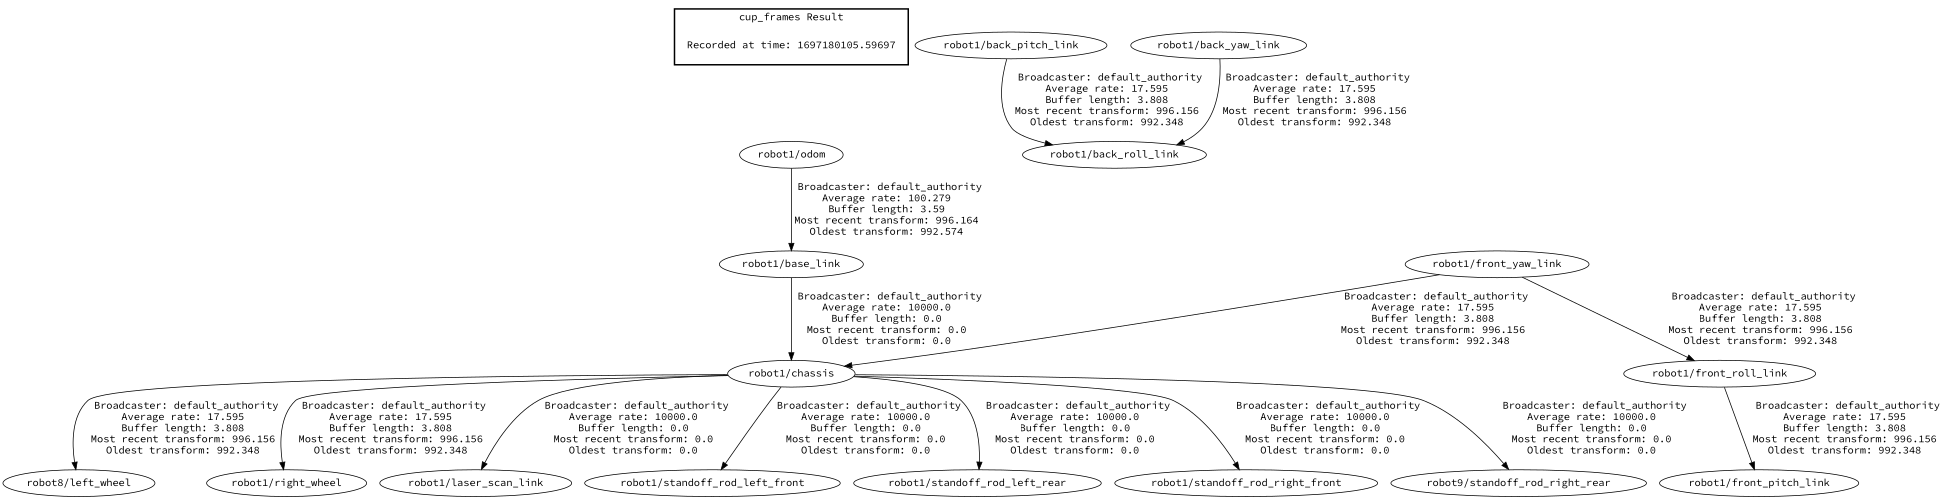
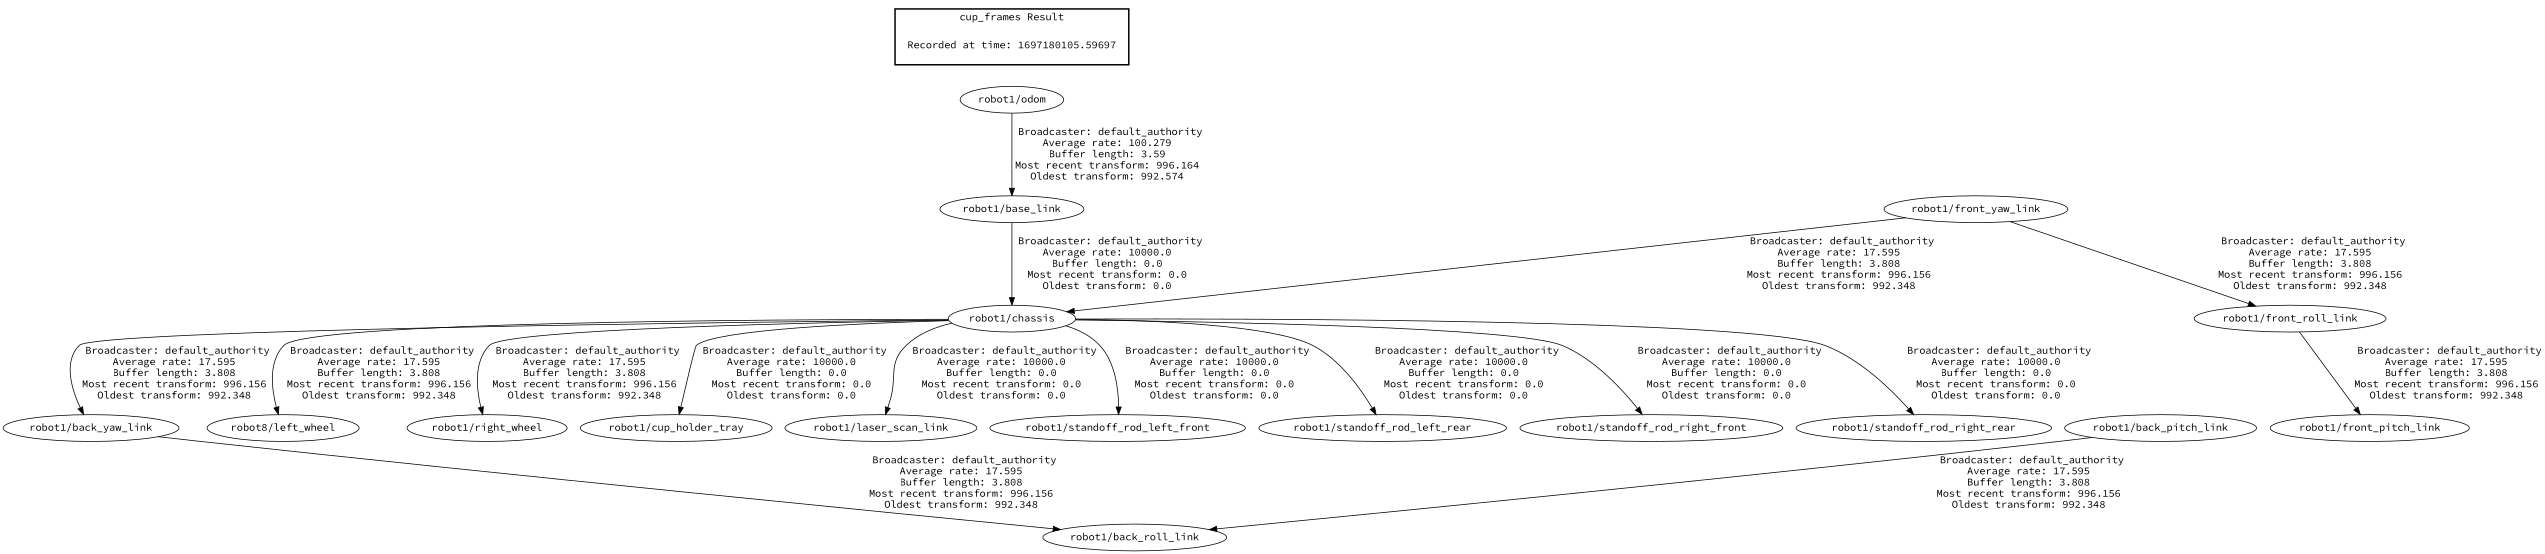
none -> (340, 330)
none -> (676, 428)
(1519, 483) -> (1924, 428)
